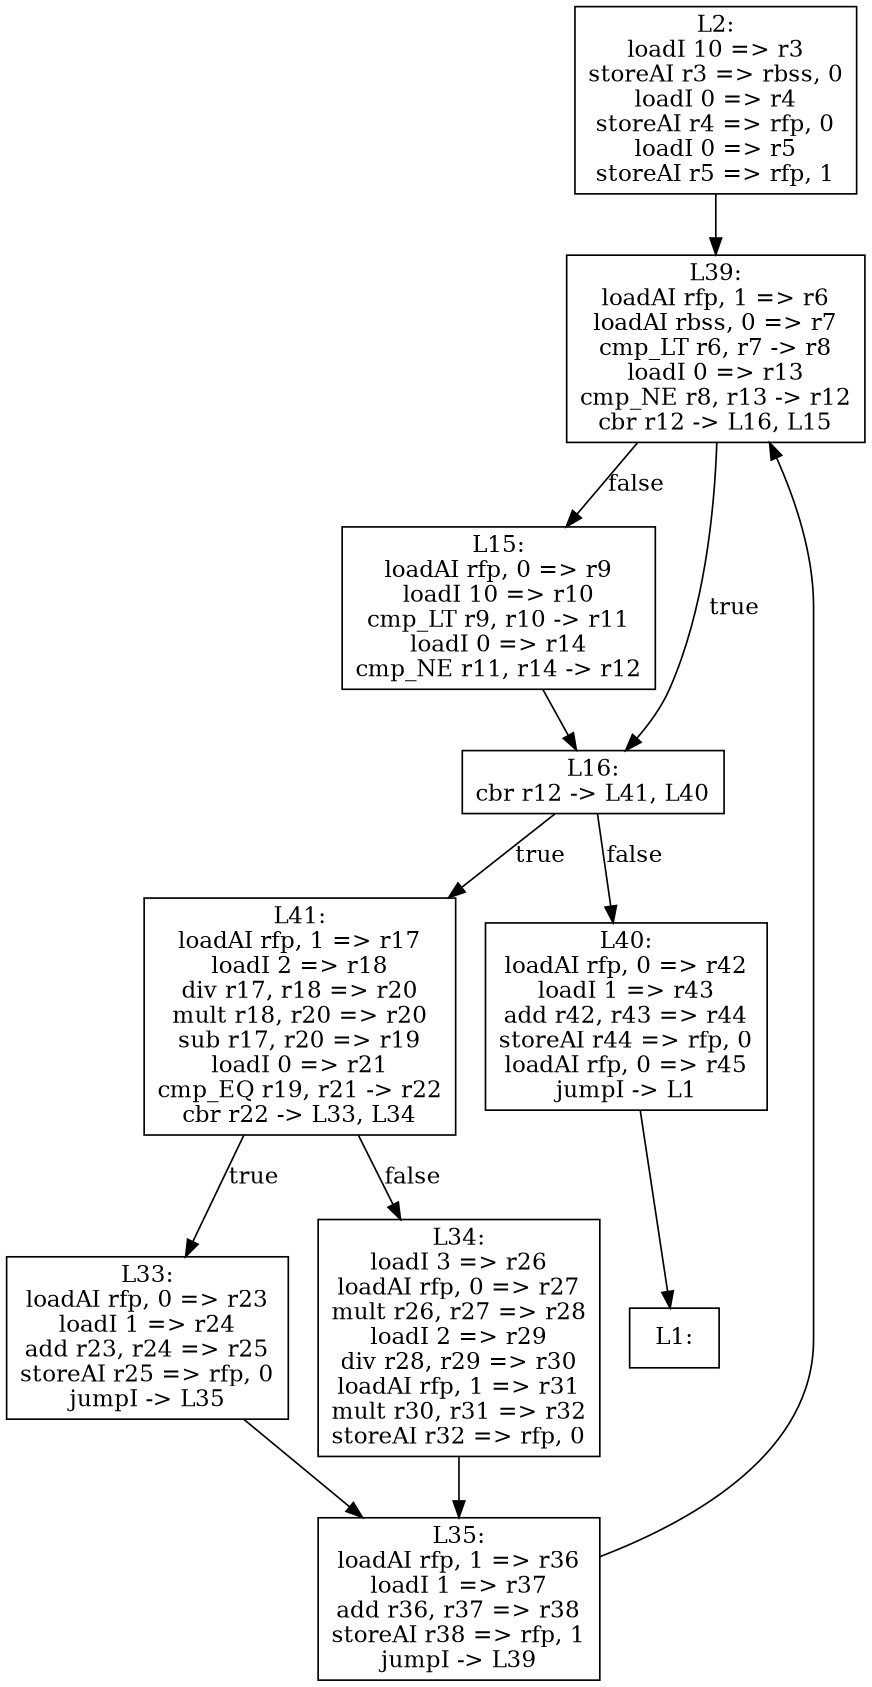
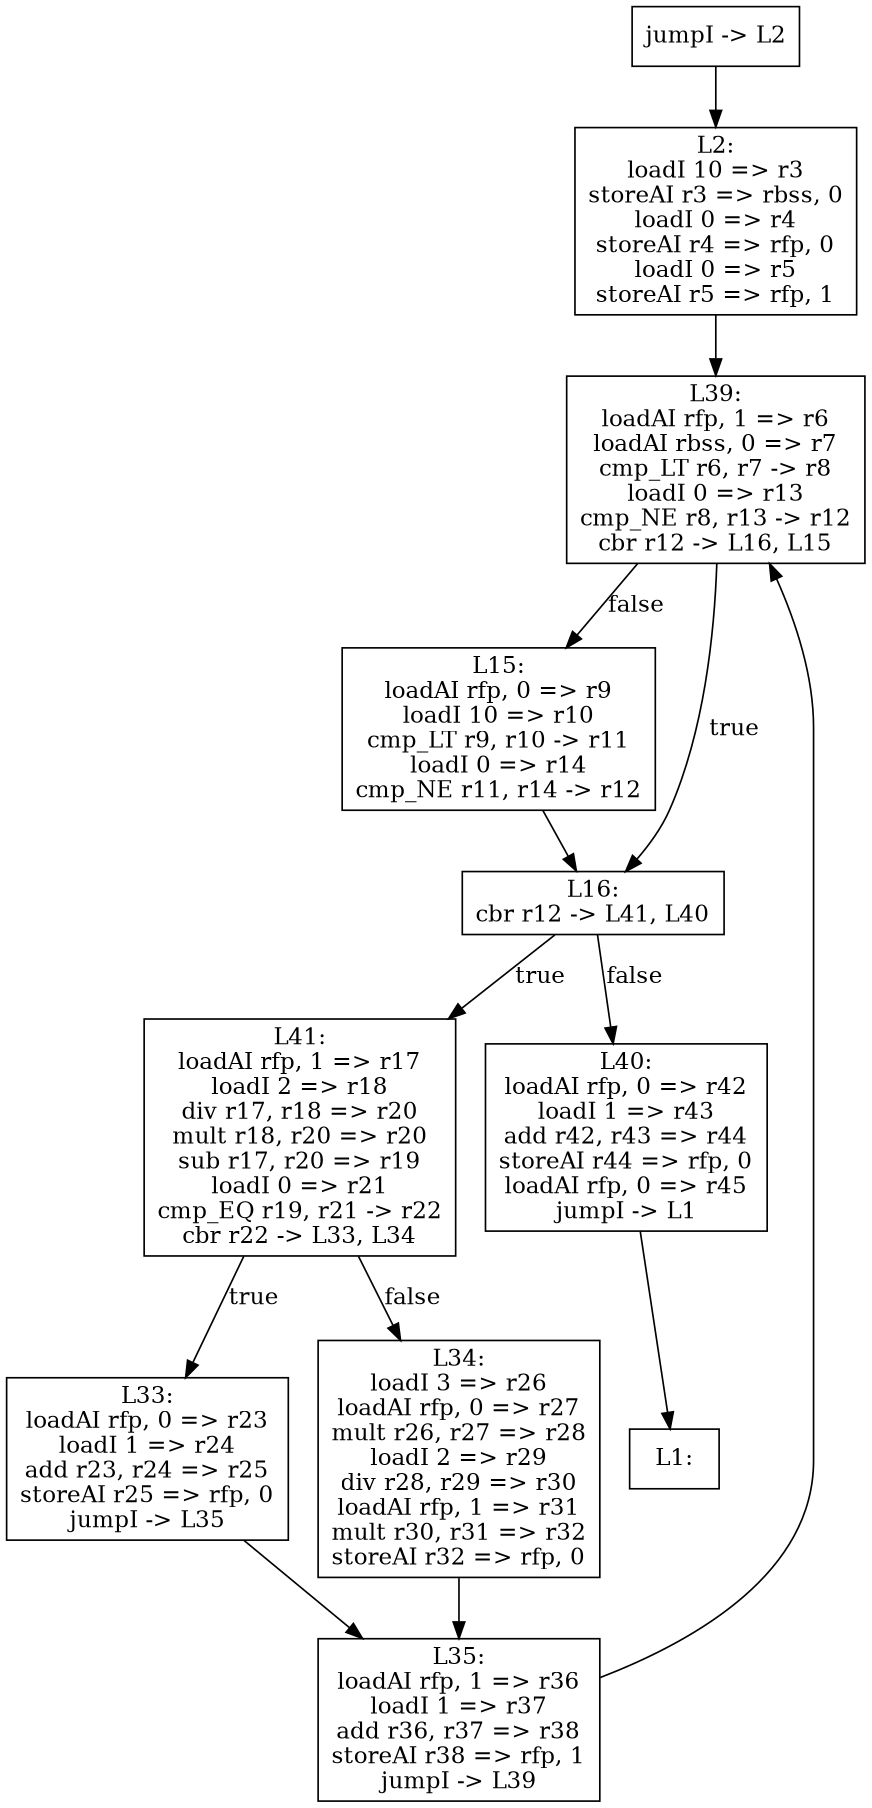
none -> (716, 36)
